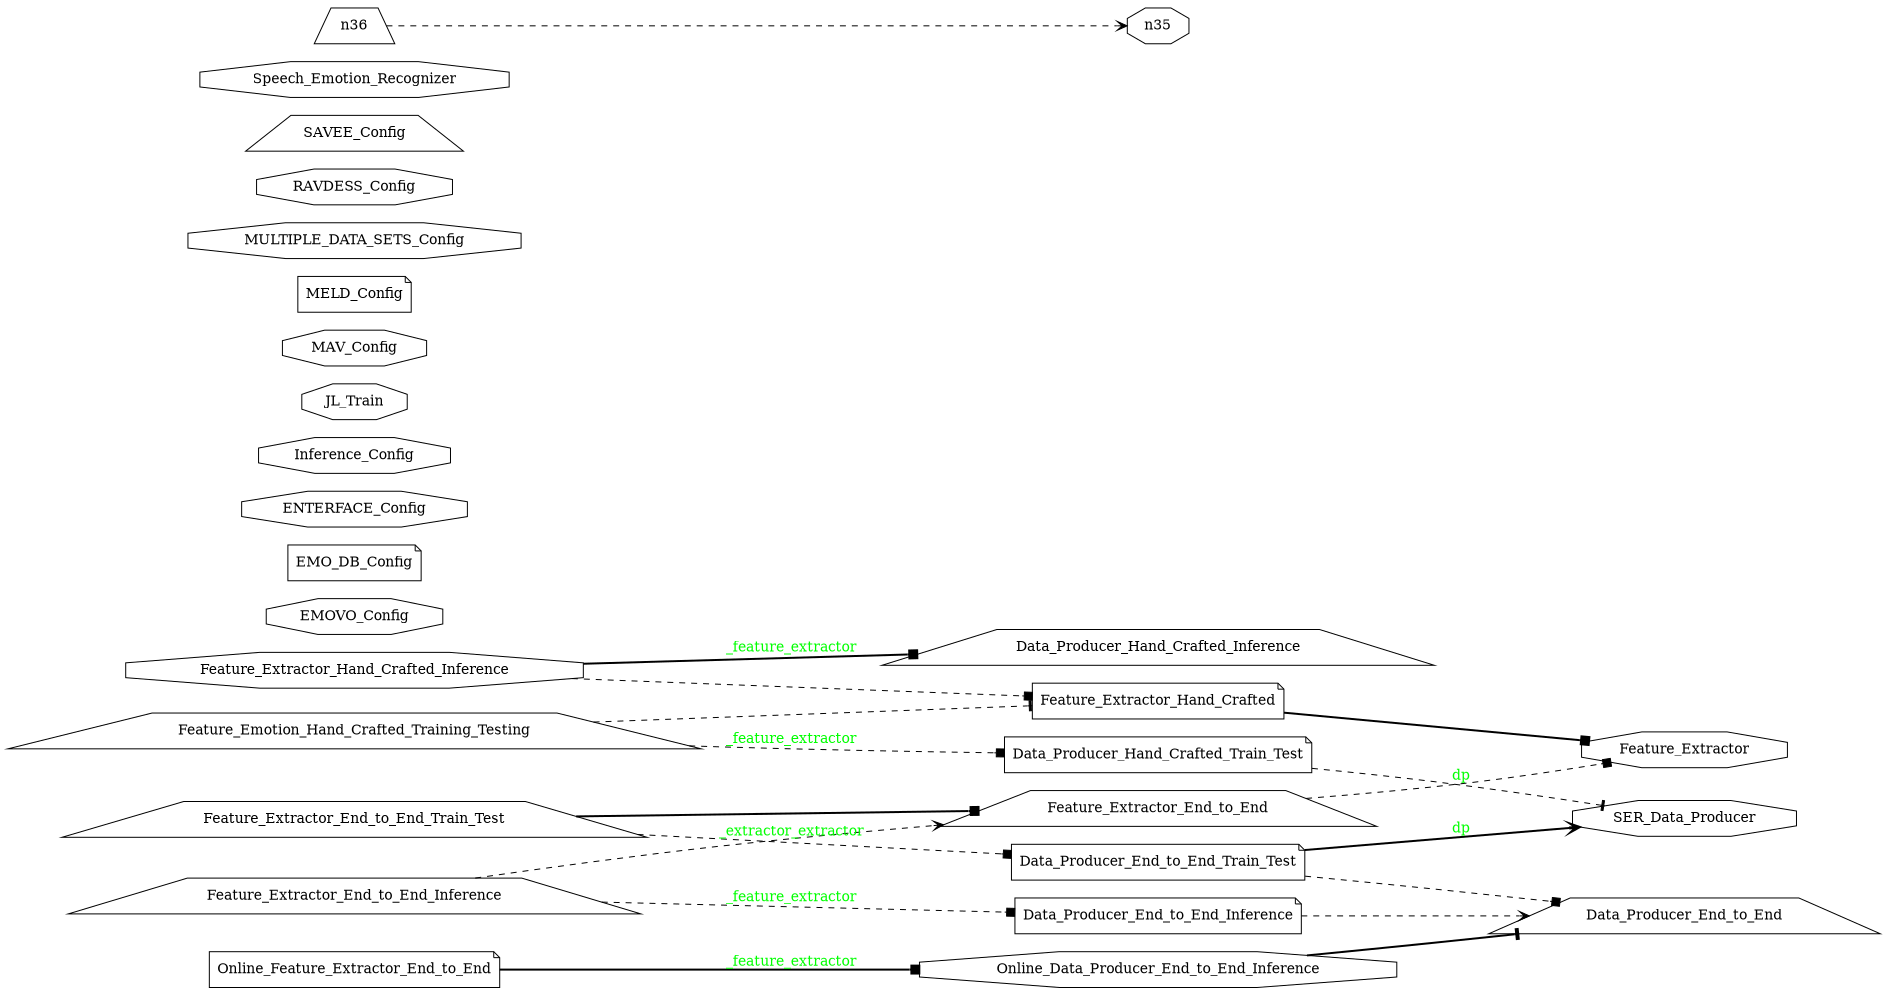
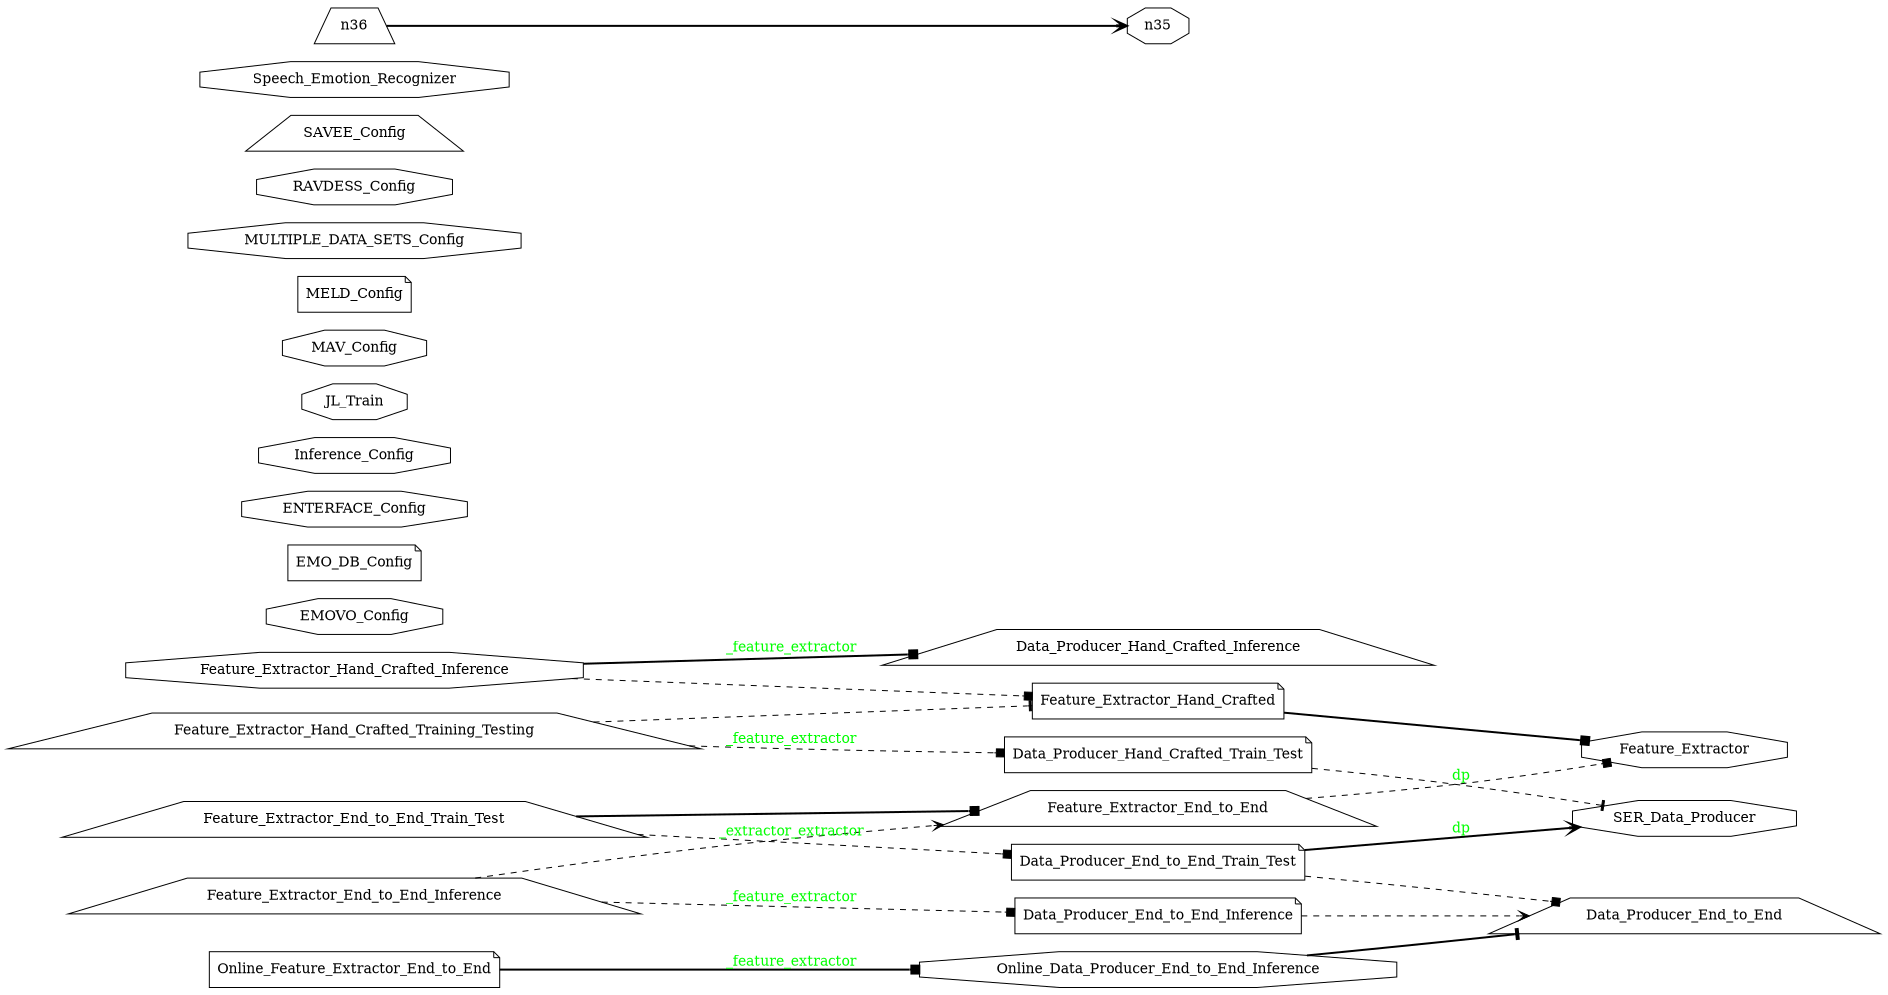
(752, 26) -> (752, 26)
(355, 731) -> (355, 731)
